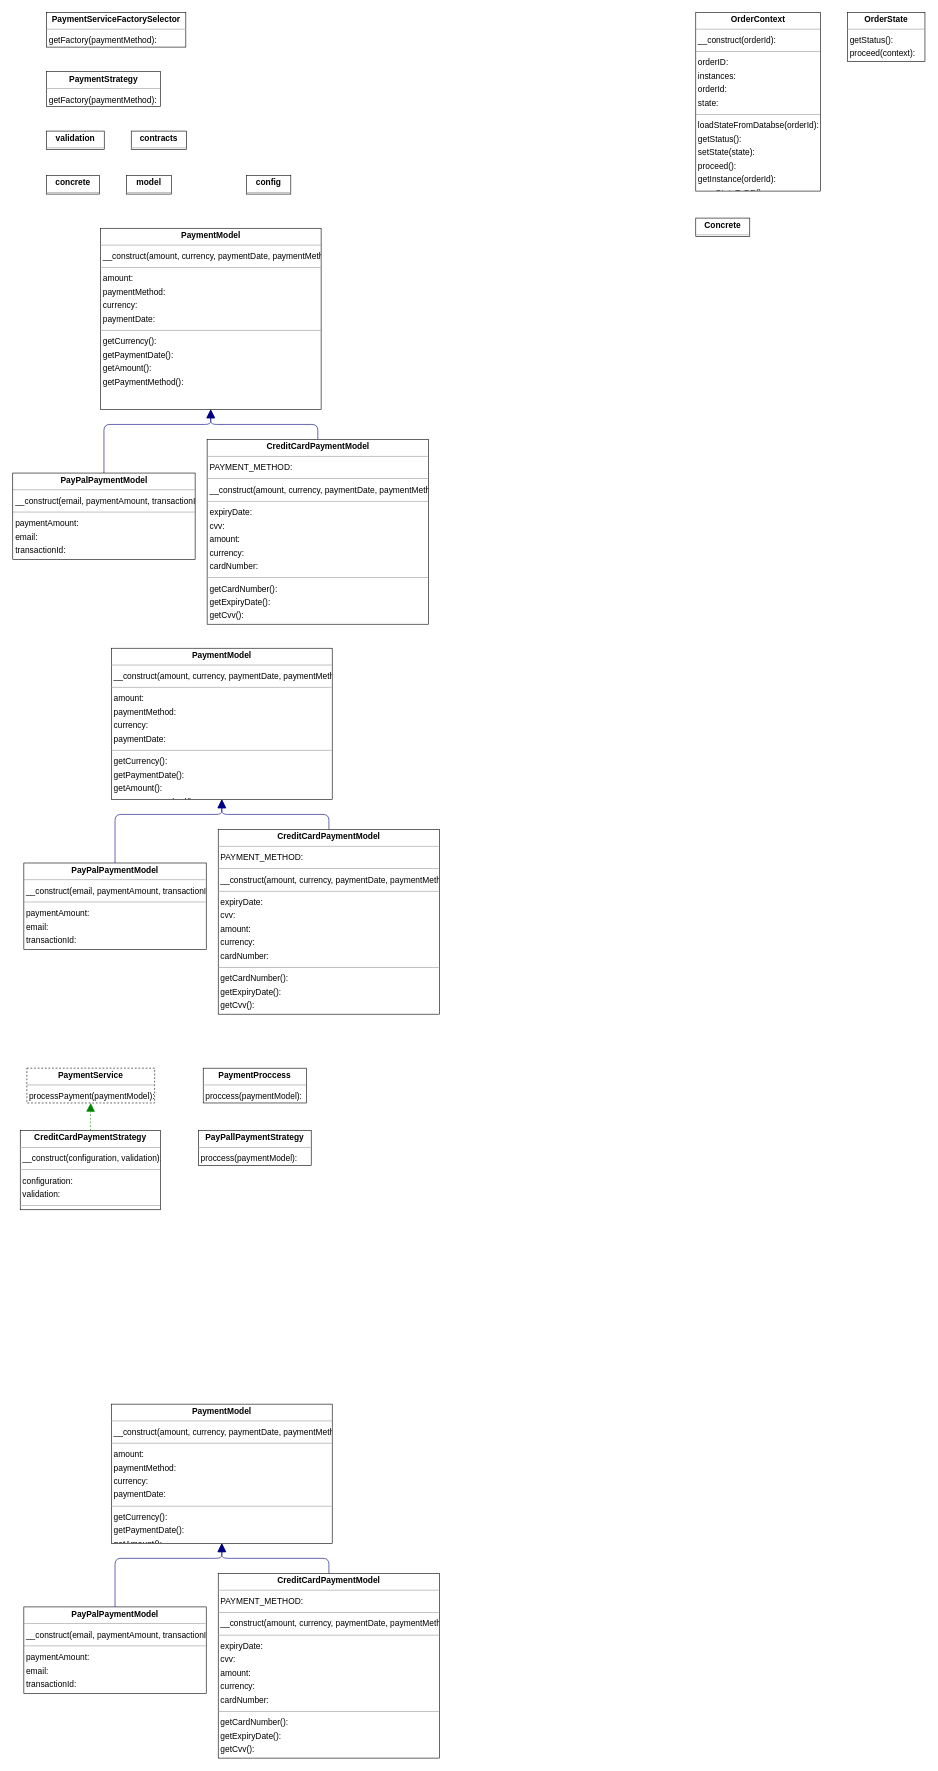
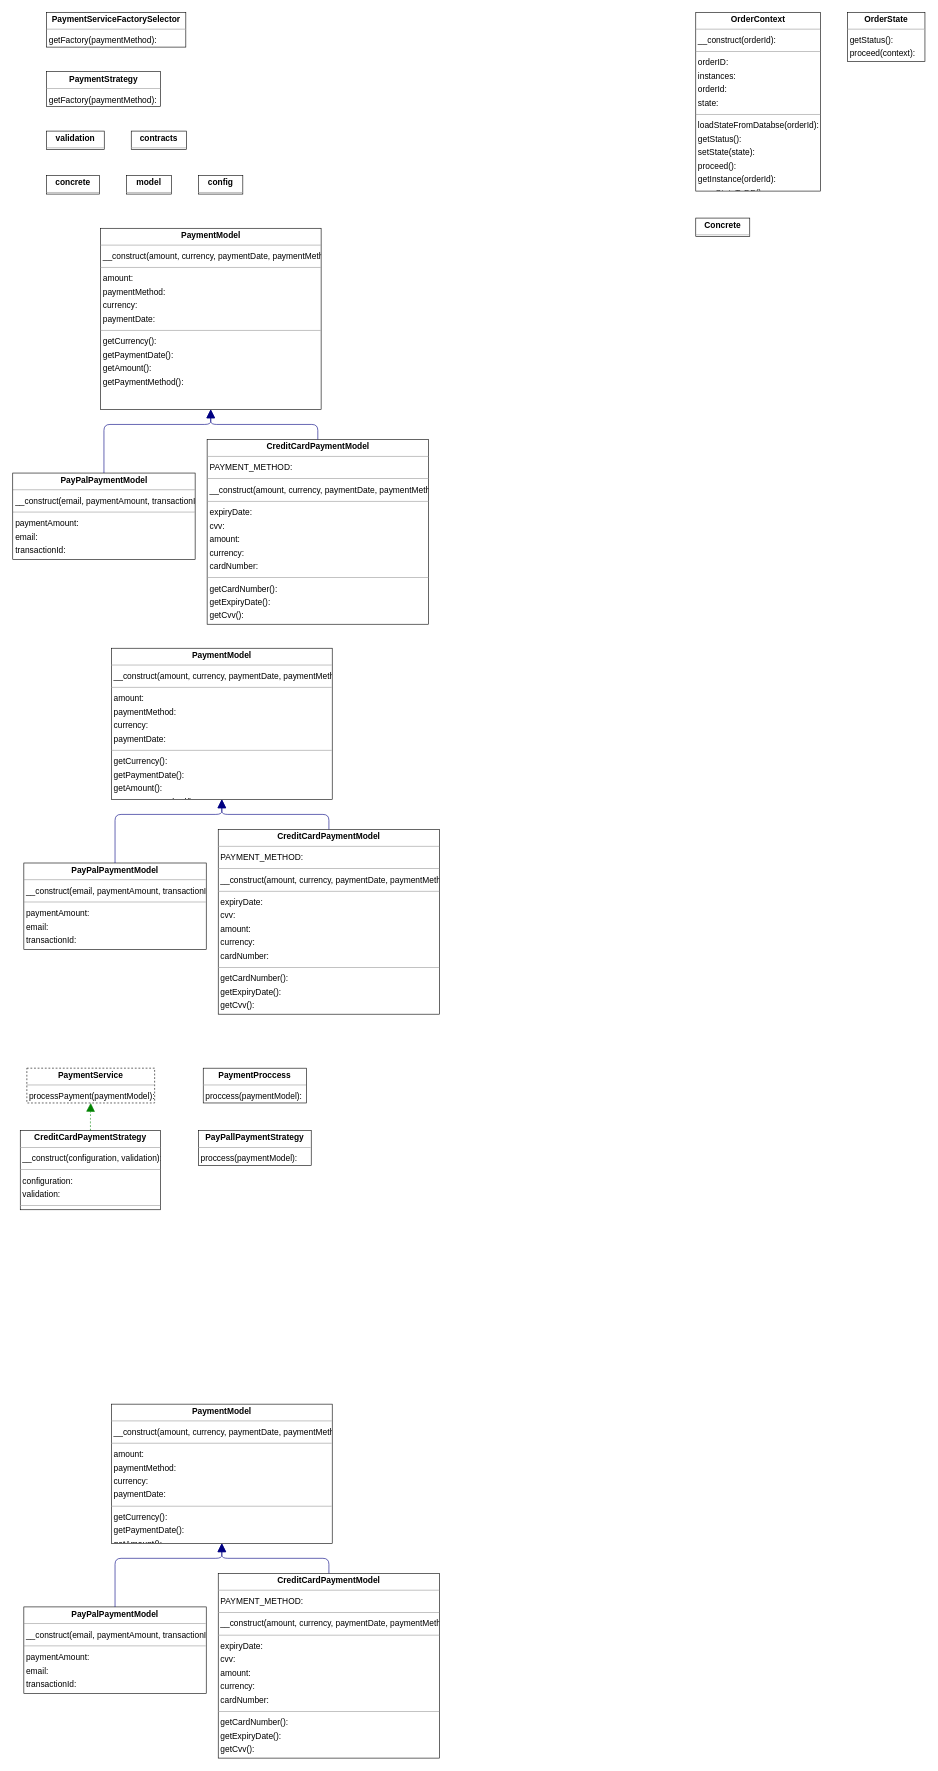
(269, 185) -> (221, 185)
